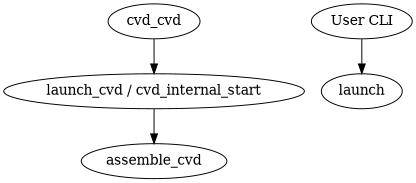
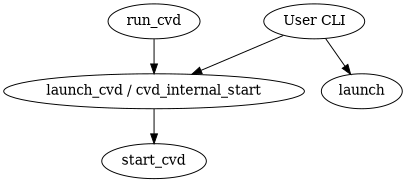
(154, 21) -> (154, 21)
none -> (242, 53)
(154, 161) -> (154, 161)
